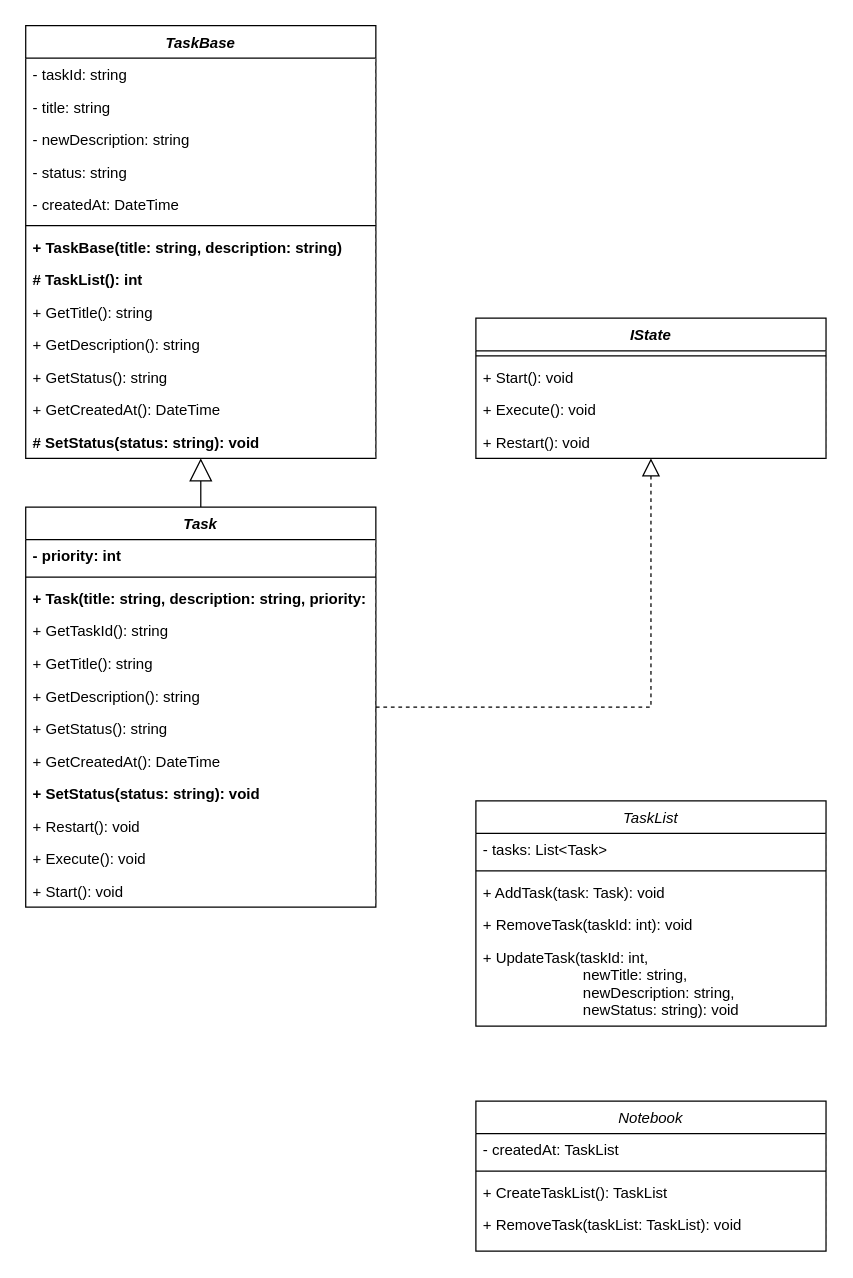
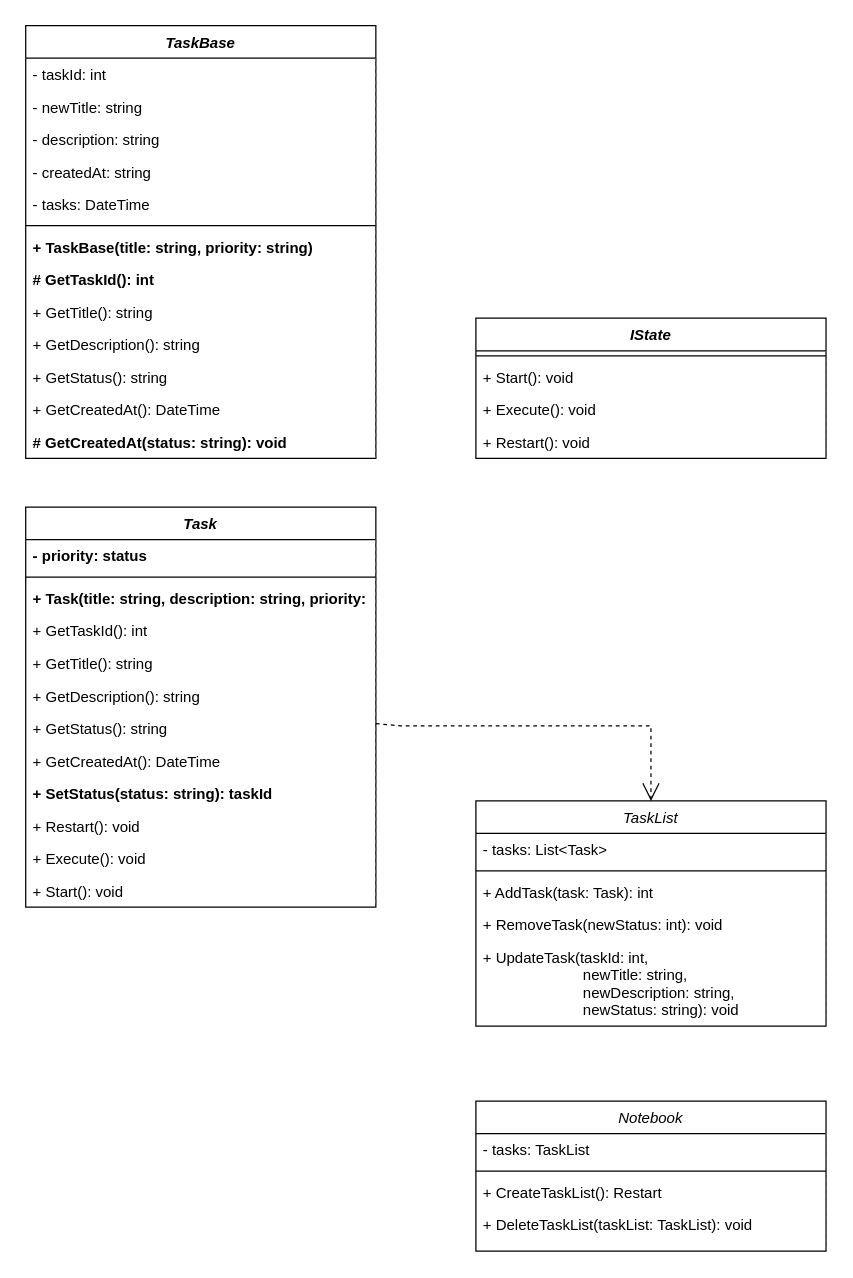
(92, 75) -> (79, 75)
(84, 108) -> (96, 108)
(122, 140) -> (109, 140)
(92, 173) -> (105, 173)
(113, 205) -> (96, 205)
(200, 248) -> (188, 248)
(94, 280) -> (100, 280)
(157, 443) -> (170, 443)
(201, 494) -> none
(84, 556) -> (98, 556)
(113, 631) -> (100, 631)
(629, 707) -> none
none -> (550, 726)
(157, 794) -> (168, 794)
(584, 893) -> (580, 893)
(599, 925) -> (612, 925)
(565, 1150) -> (548, 1150)
(590, 1193) -> (588, 1193)
(627, 1225) -> (639, 1225)
